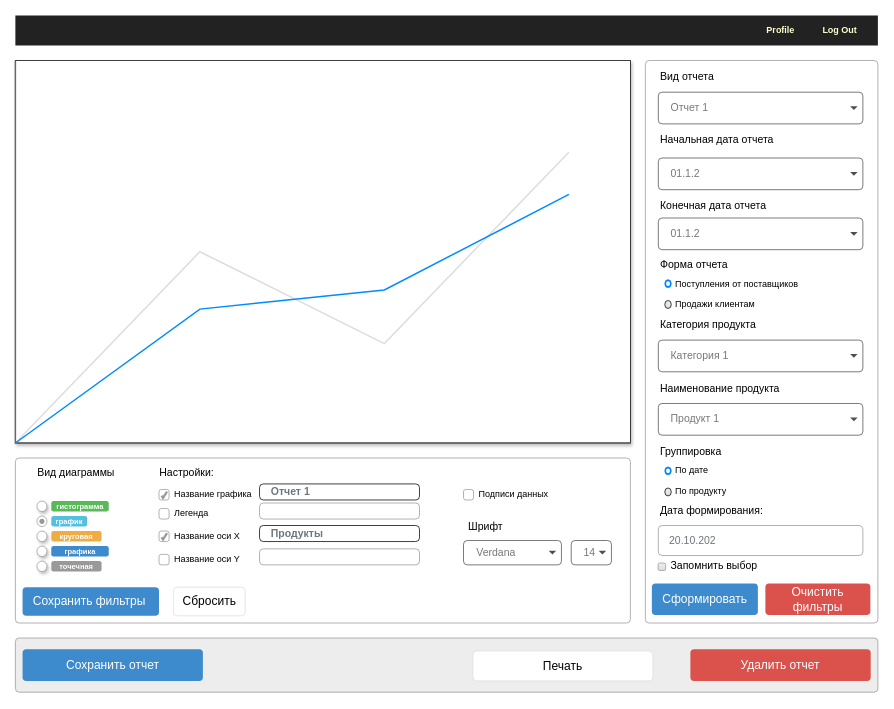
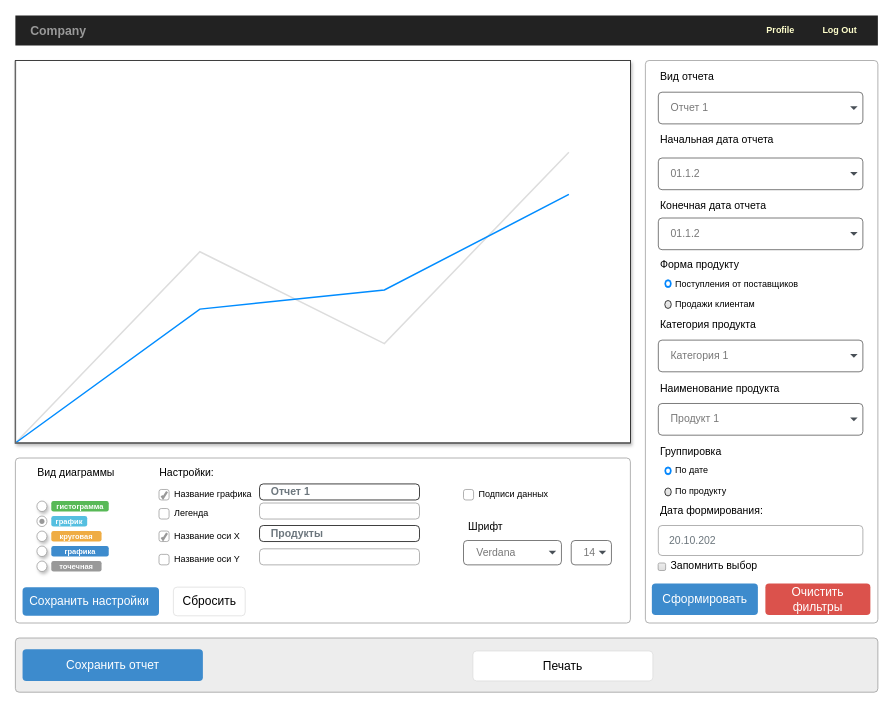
none -> (59, 30)
(694, 264) -> (700, 264)
(91, 601) -> (91, 601)
(781, 665) -> none
